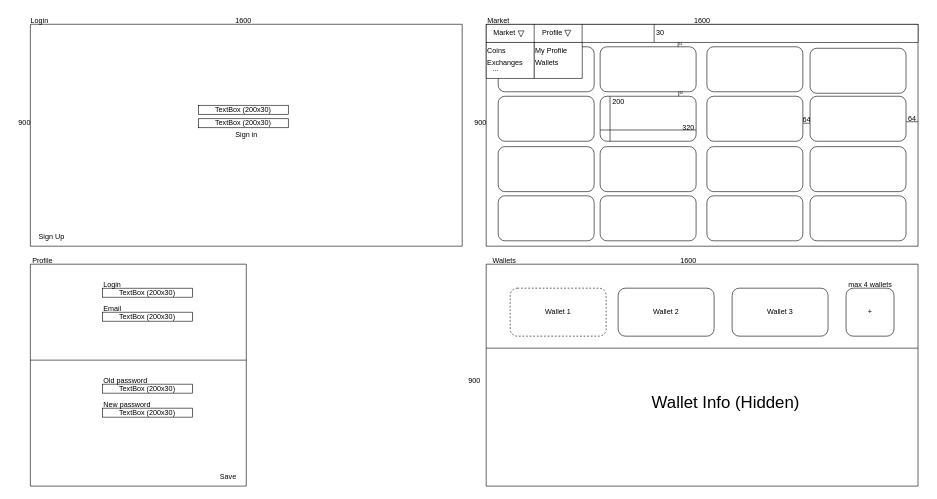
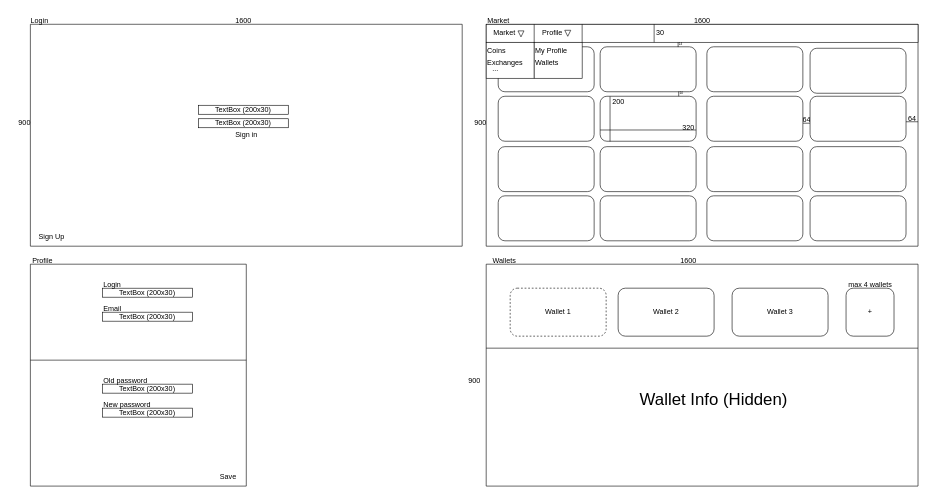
(726, 402) -> (714, 399)
